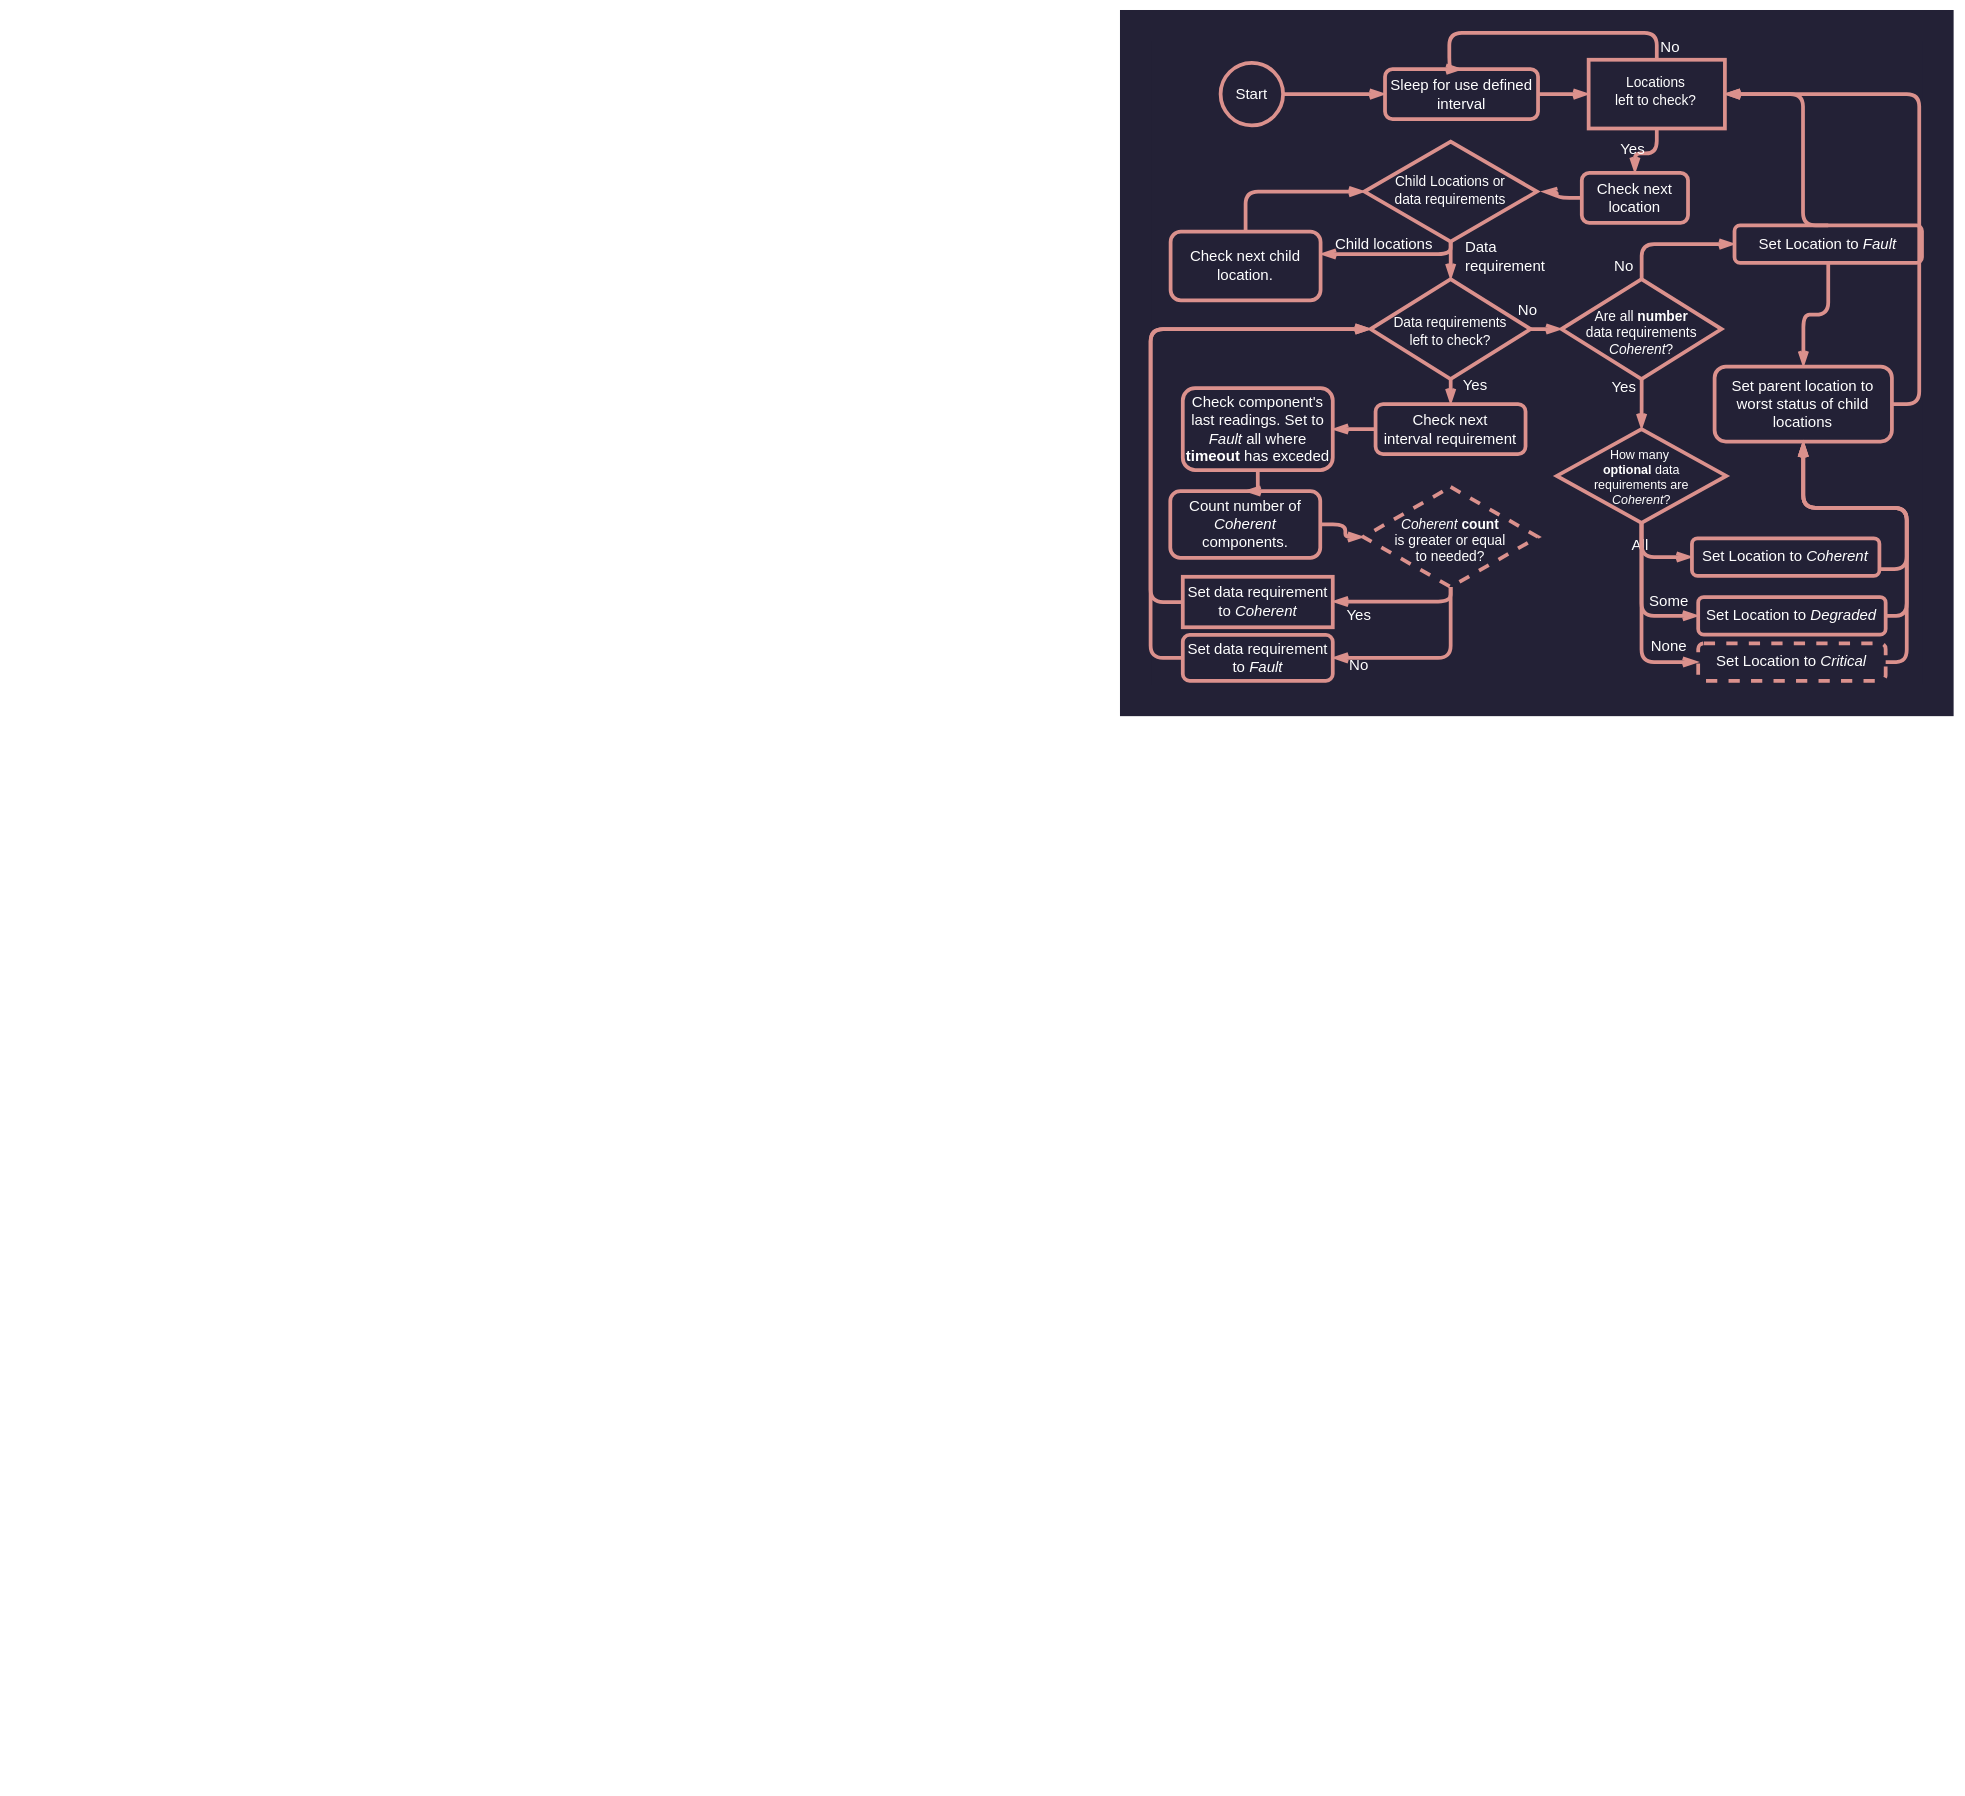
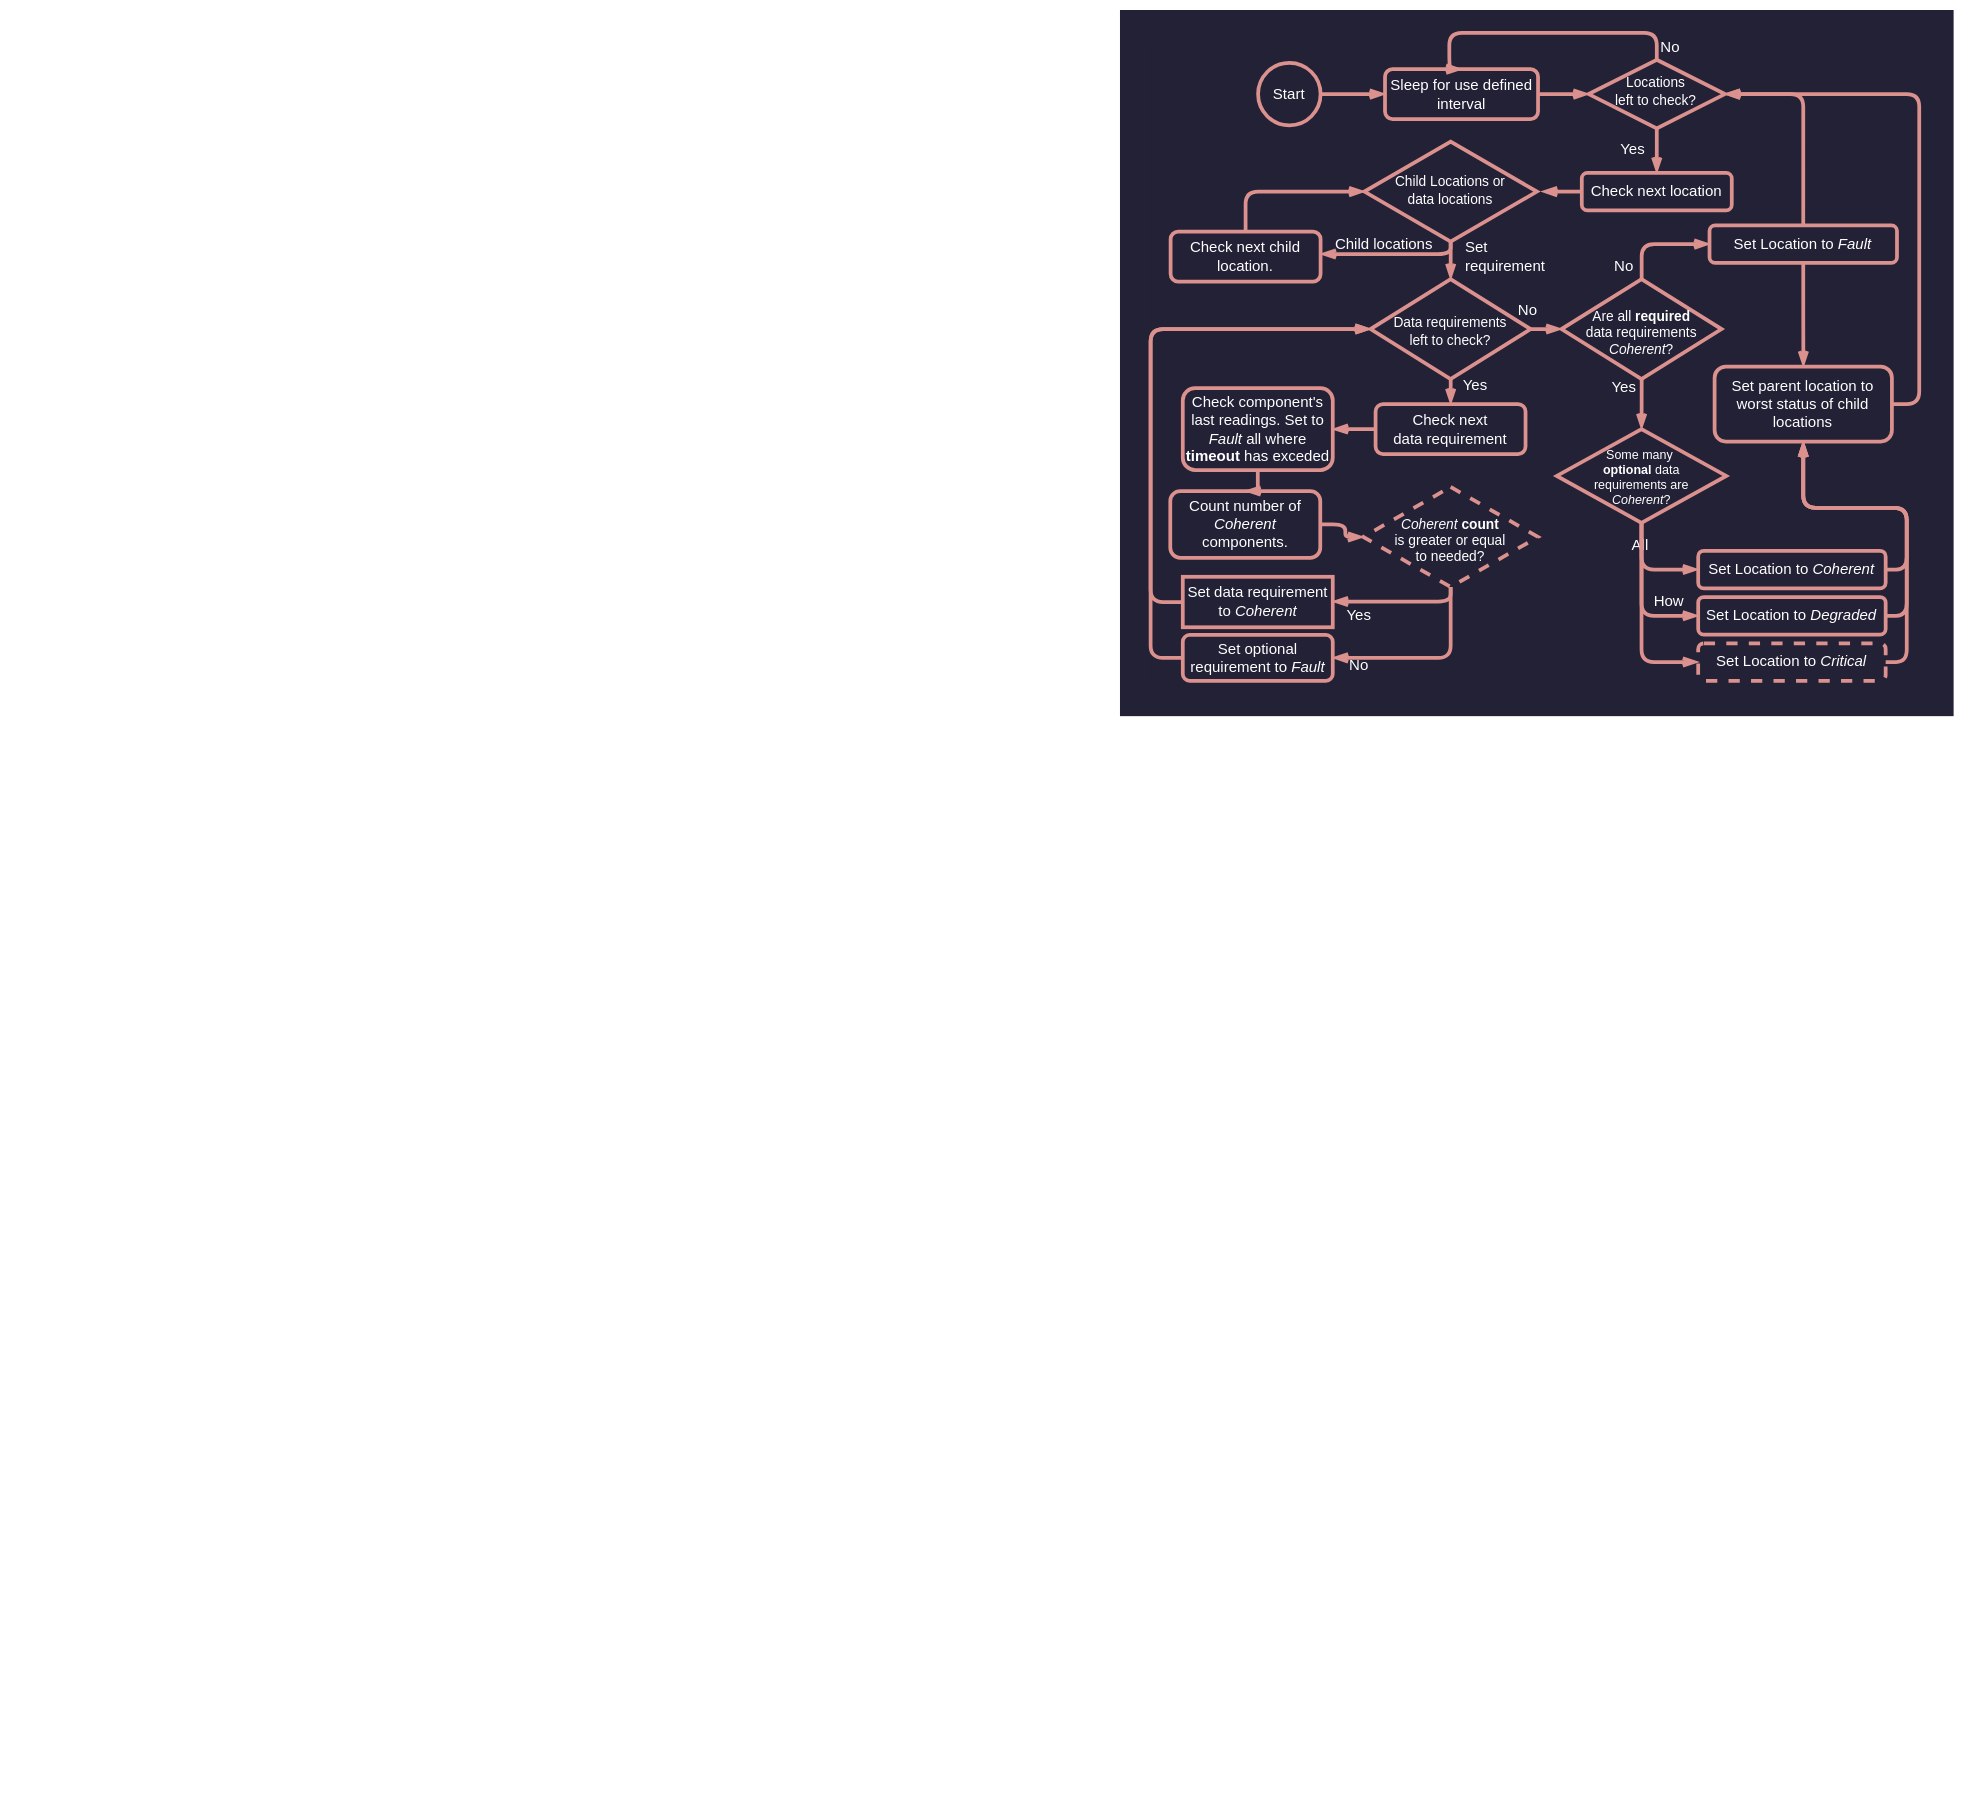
(1252, 94) -> (1289, 94)
(1657, 94) -> (1657, 94)
(1451, 191) -> (1451, 191)
(1635, 198) -> (1657, 192)
(1828, 244) -> (1803, 244)
(1502, 257) -> (1502, 257)
(1246, 266) -> (1246, 257)
(1642, 333) -> (1642, 333)
(1451, 429) -> (1451, 429)
(1642, 477) -> (1642, 477)
(1786, 557) -> (1792, 570)
(1669, 602) -> (1669, 602)
(1670, 647) -> none
(1258, 658) -> (1258, 658)
